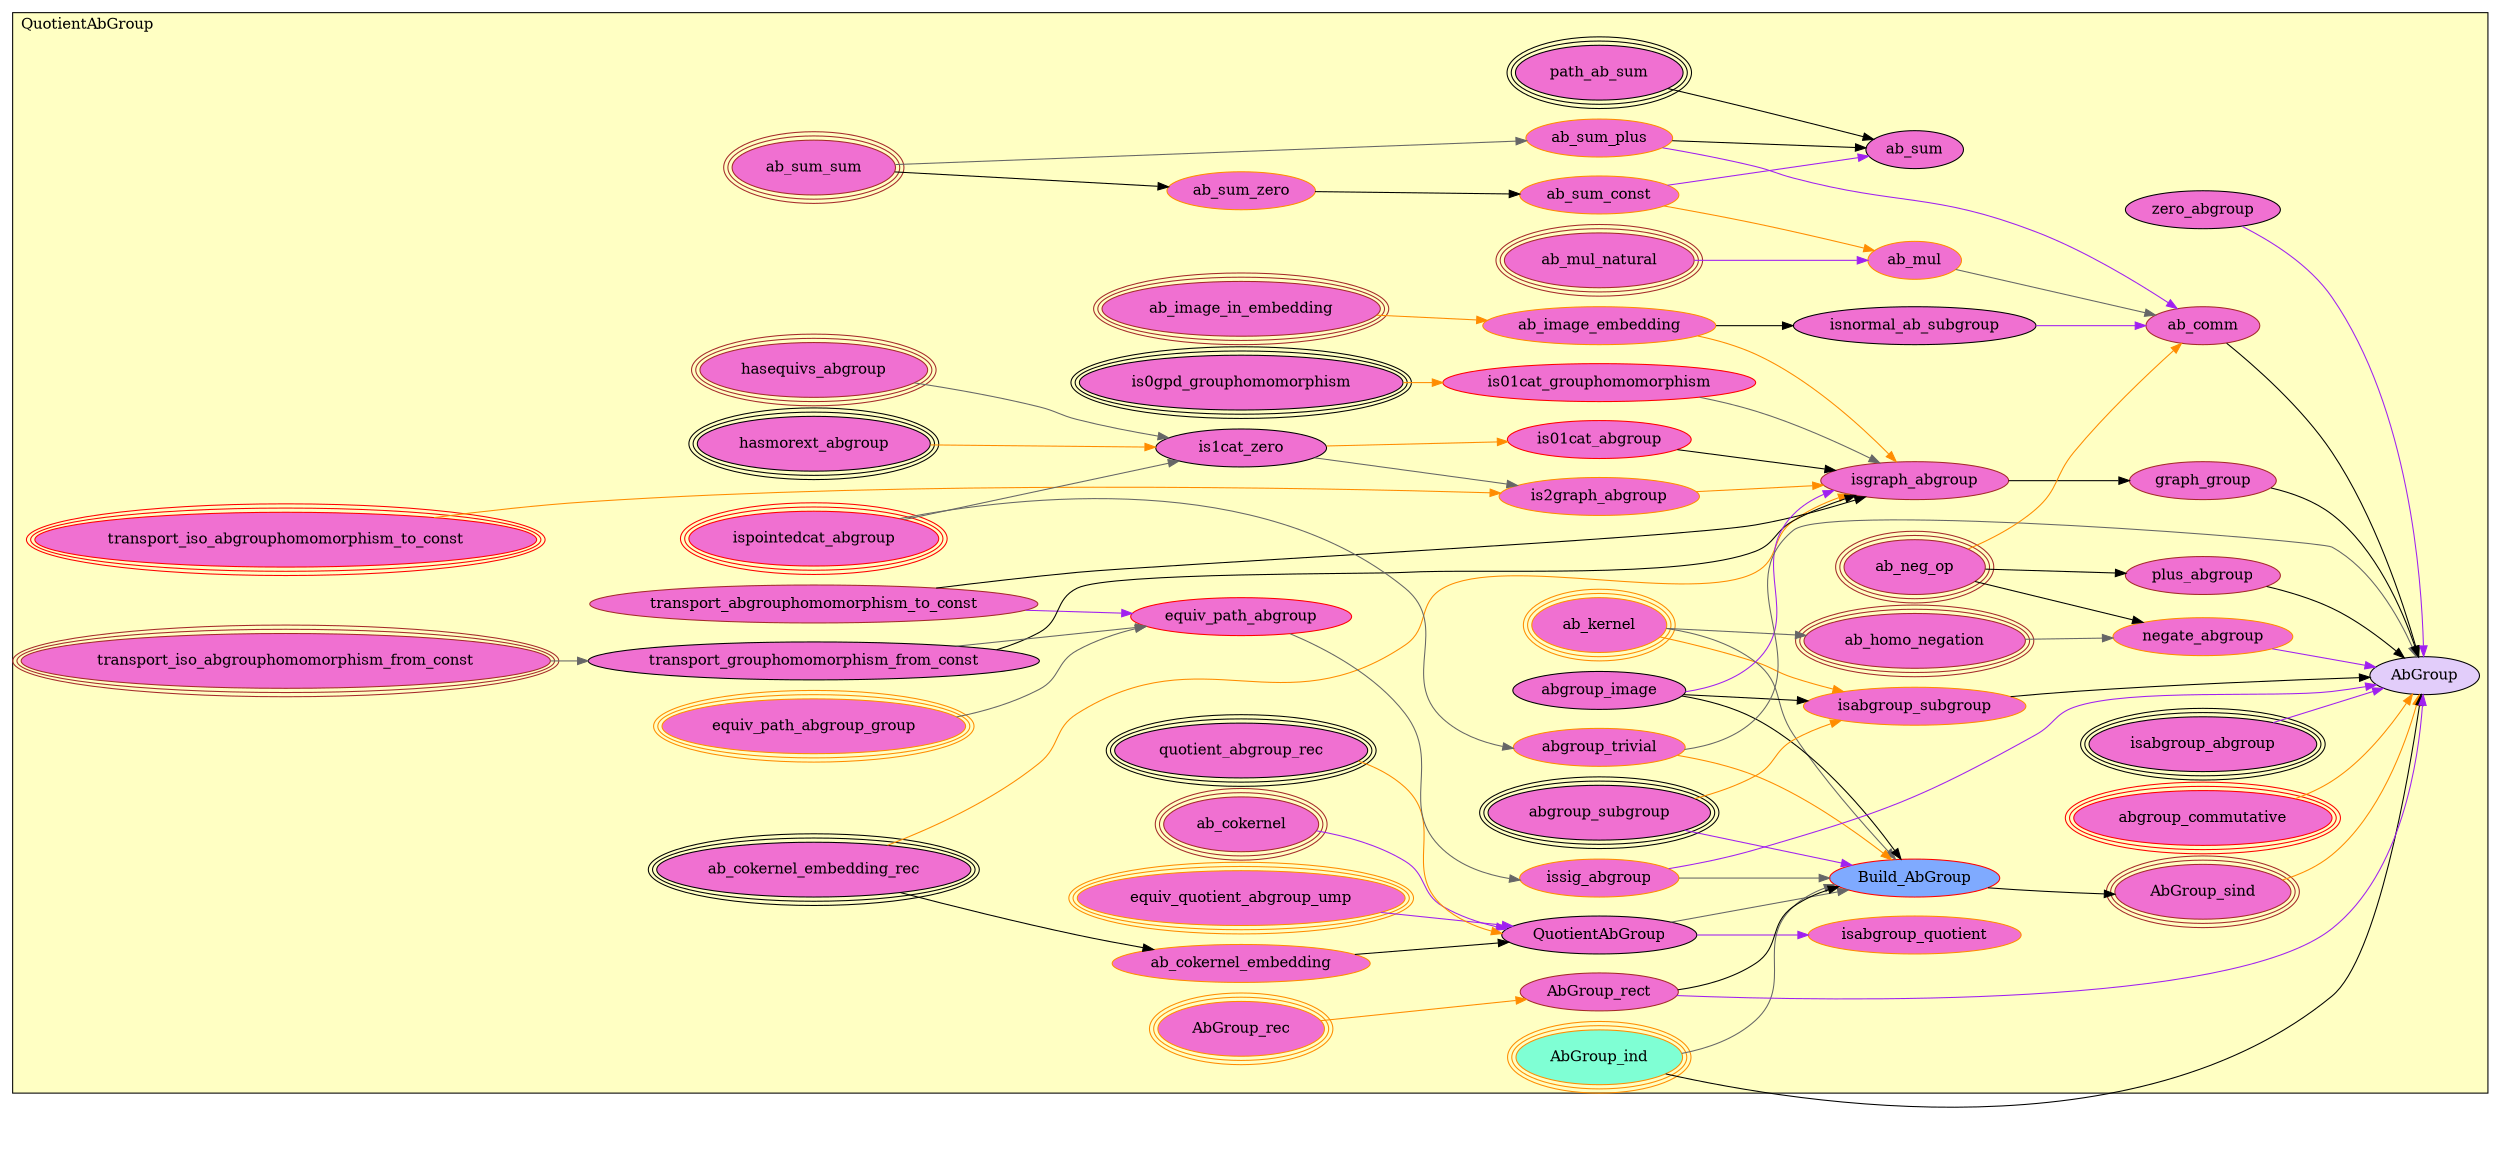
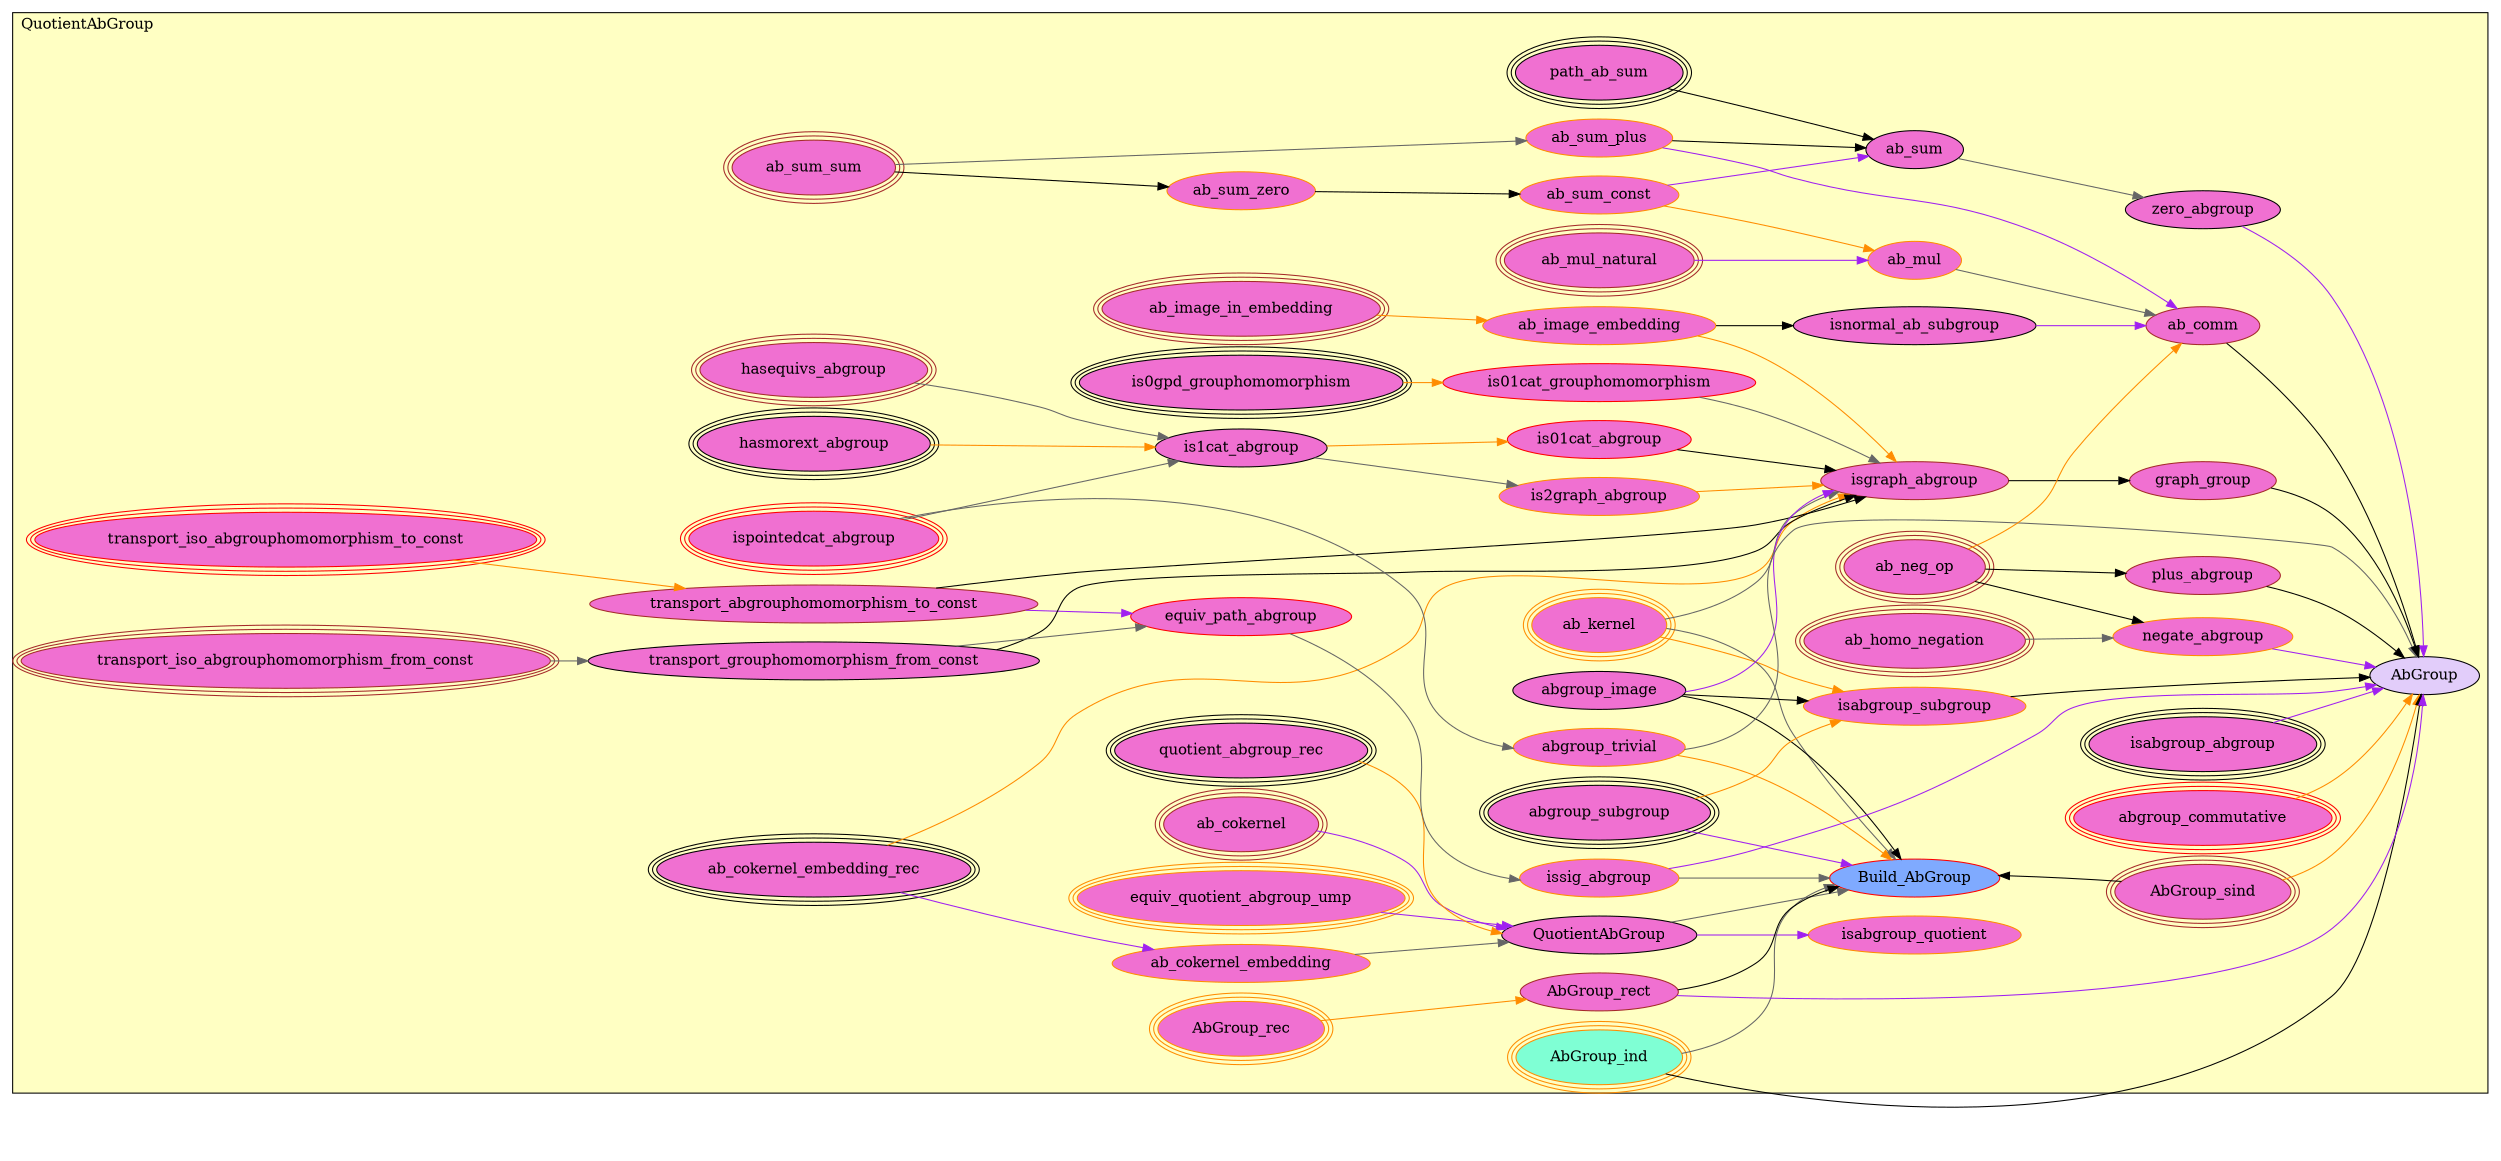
none -> (2046, 177)
(1241, 448) -> (1241, 448)
(962, 488) -> (564, 574)
(1731, 632) -> (1759, 579)
(814, 726) -> none
(2046, 891) -> (2066, 878)
(1021, 922) -> (1021, 922)
(1427, 949) -> (1427, 949)
